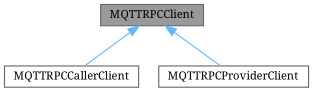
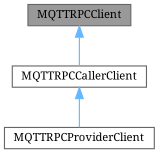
(197, 49) -> (79, 113)
